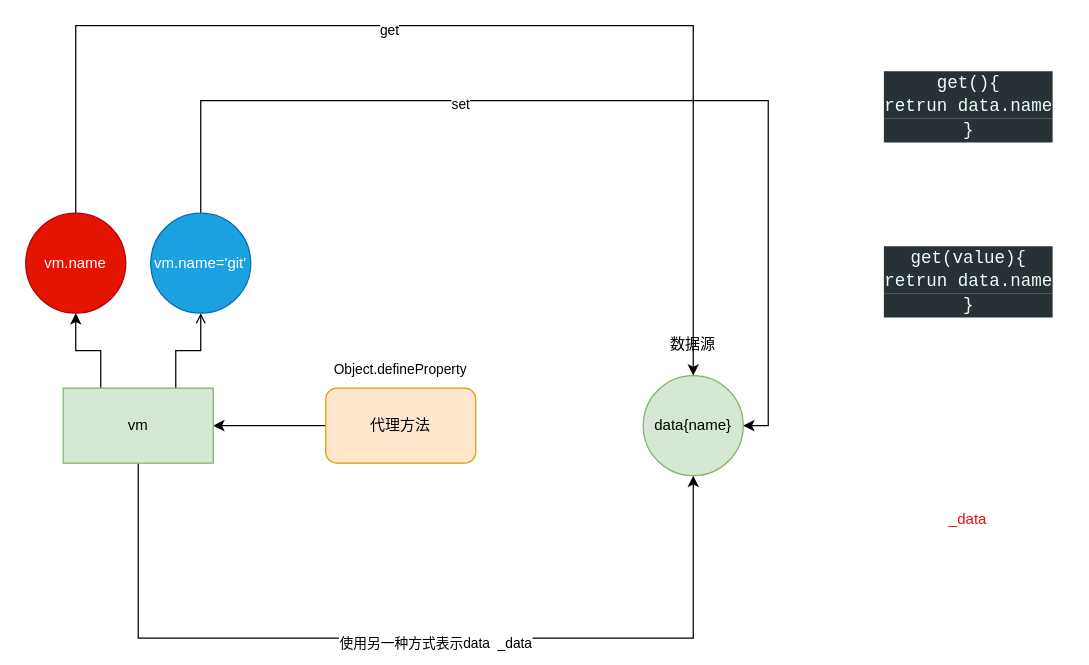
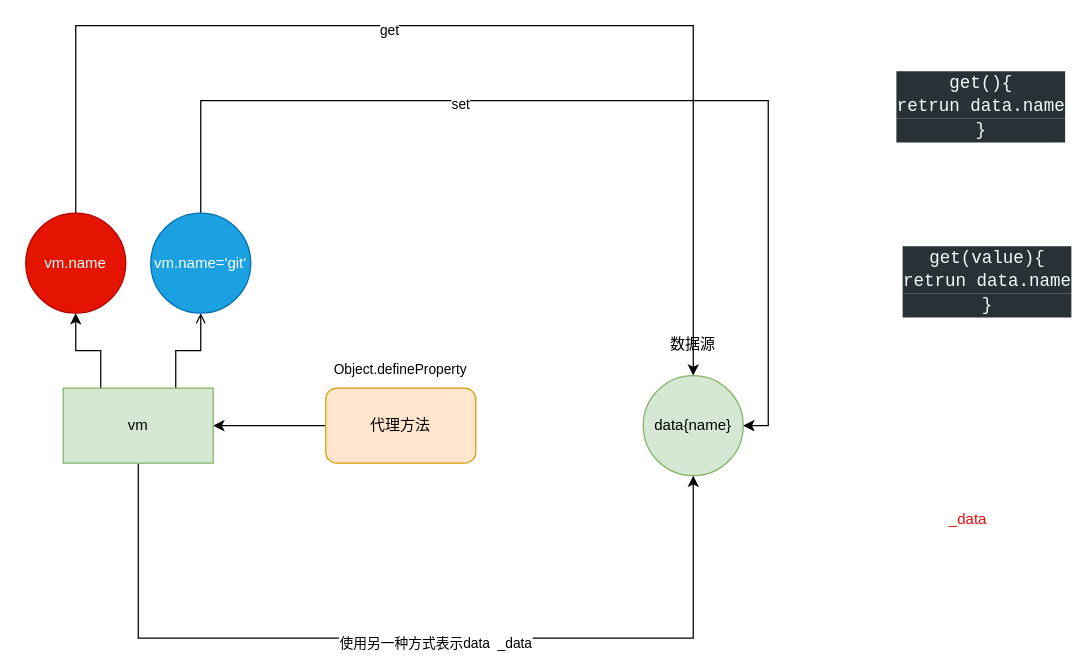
(968, 107) -> (981, 107)
(968, 282) -> (987, 282)
